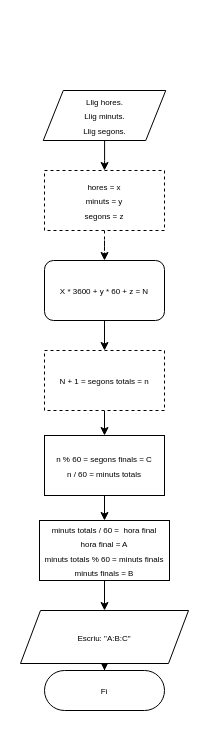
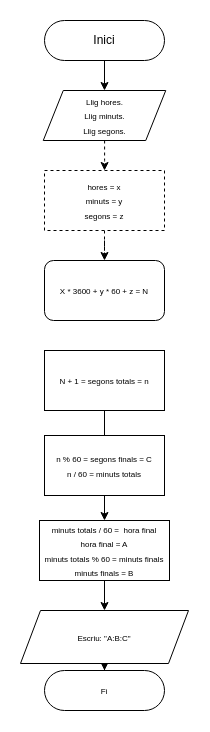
none -> (105, 41)
none -> (105, 80)
(105, 153) -> (105, 153)
(105, 340) -> none
(105, 381) -> (105, 381)
(105, 427) -> (105, 430)
